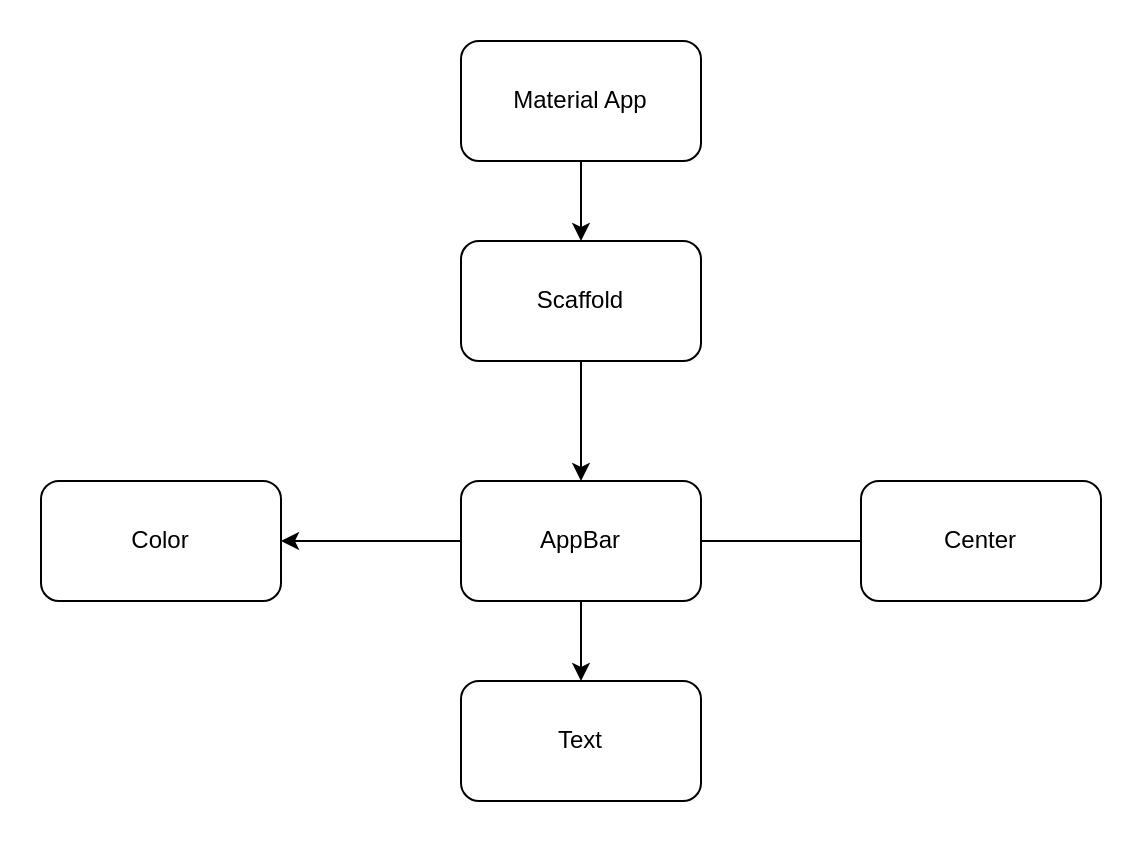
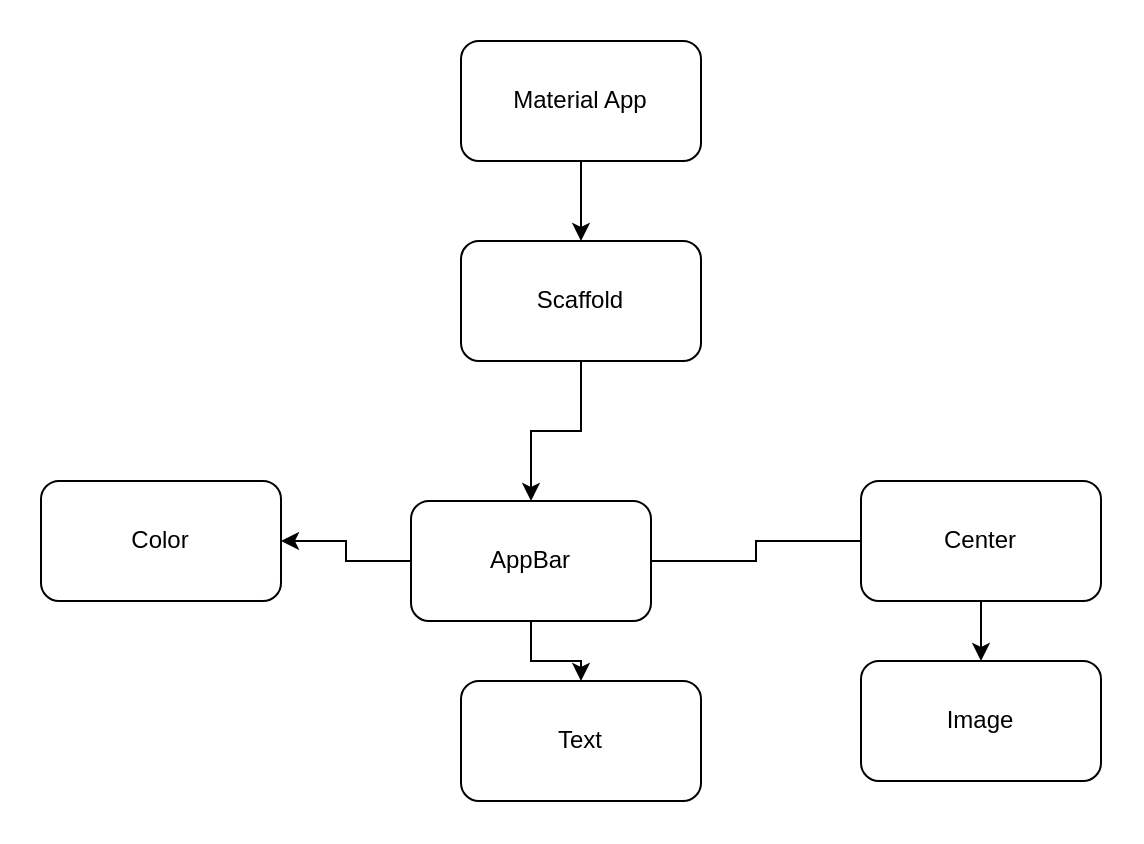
(581, 541) -> (531, 561)
none -> (981, 638)
none -> (981, 721)
